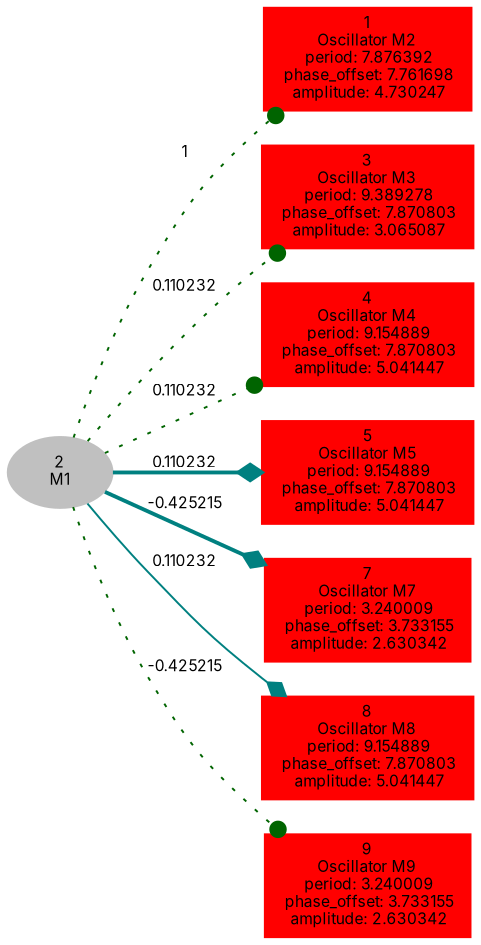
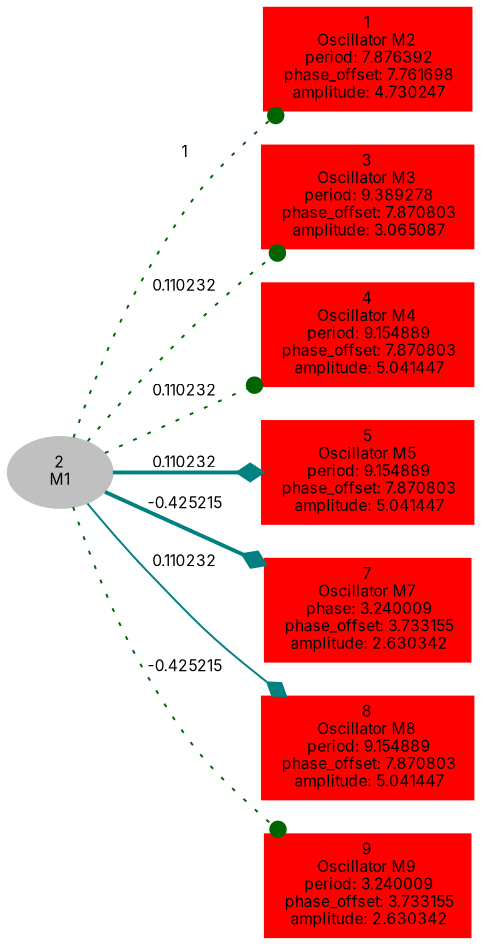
(368, 609) -> (368, 609)
